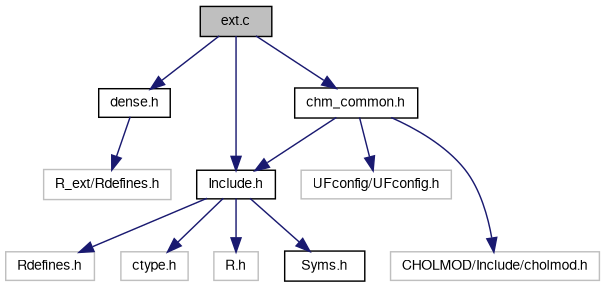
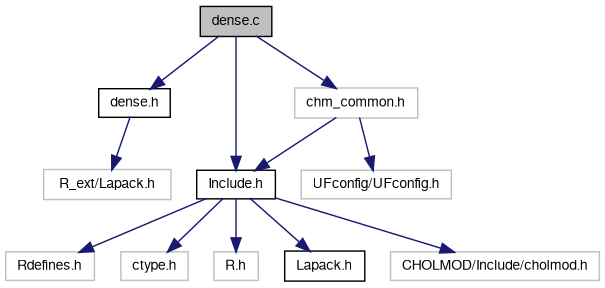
(236, 21) -> (236, 21)
(356, 103) -> (356, 103)
(459, 163) -> (358, 223)
(107, 185) -> (107, 185)
(325, 266) -> (325, 266)
